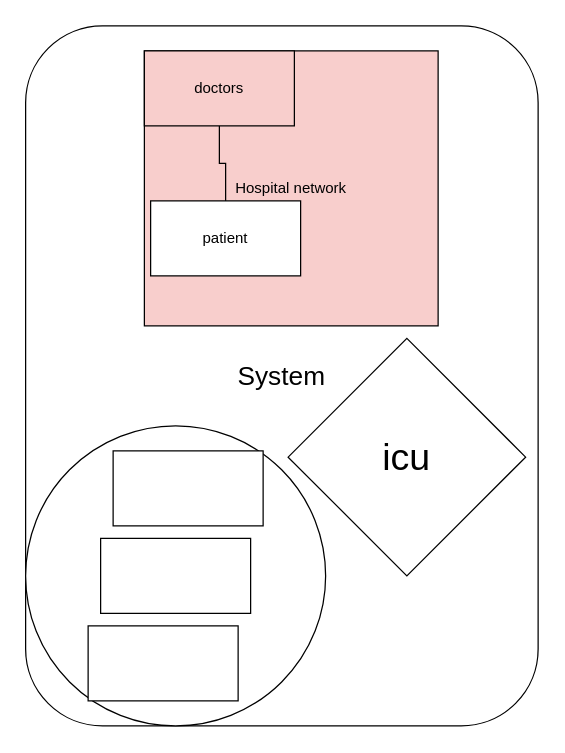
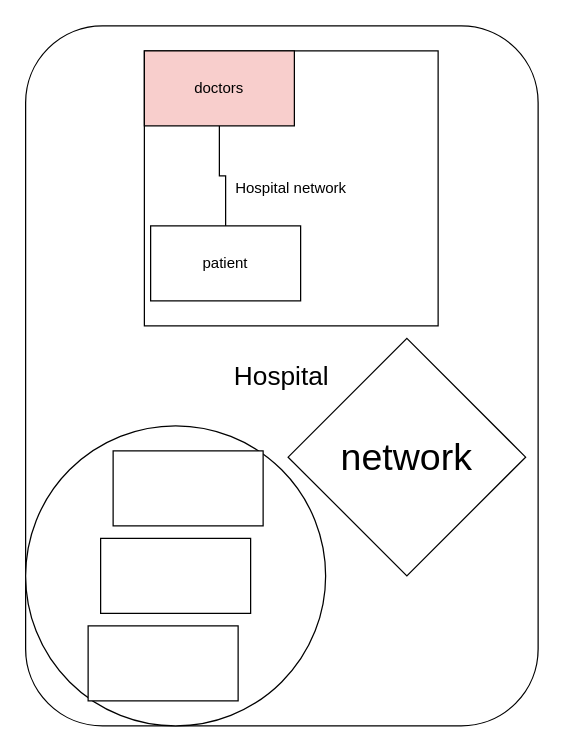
(291, 188) -> (291, 188)
(226, 238) -> (226, 263)
(282, 376) -> (282, 376)
(407, 457) -> (407, 457)
